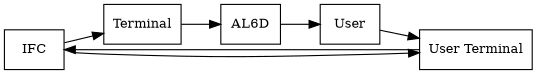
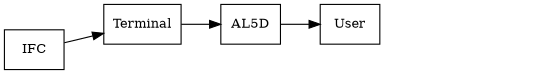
(251, 24) -> (251, 24)
(476, 50) -> none
